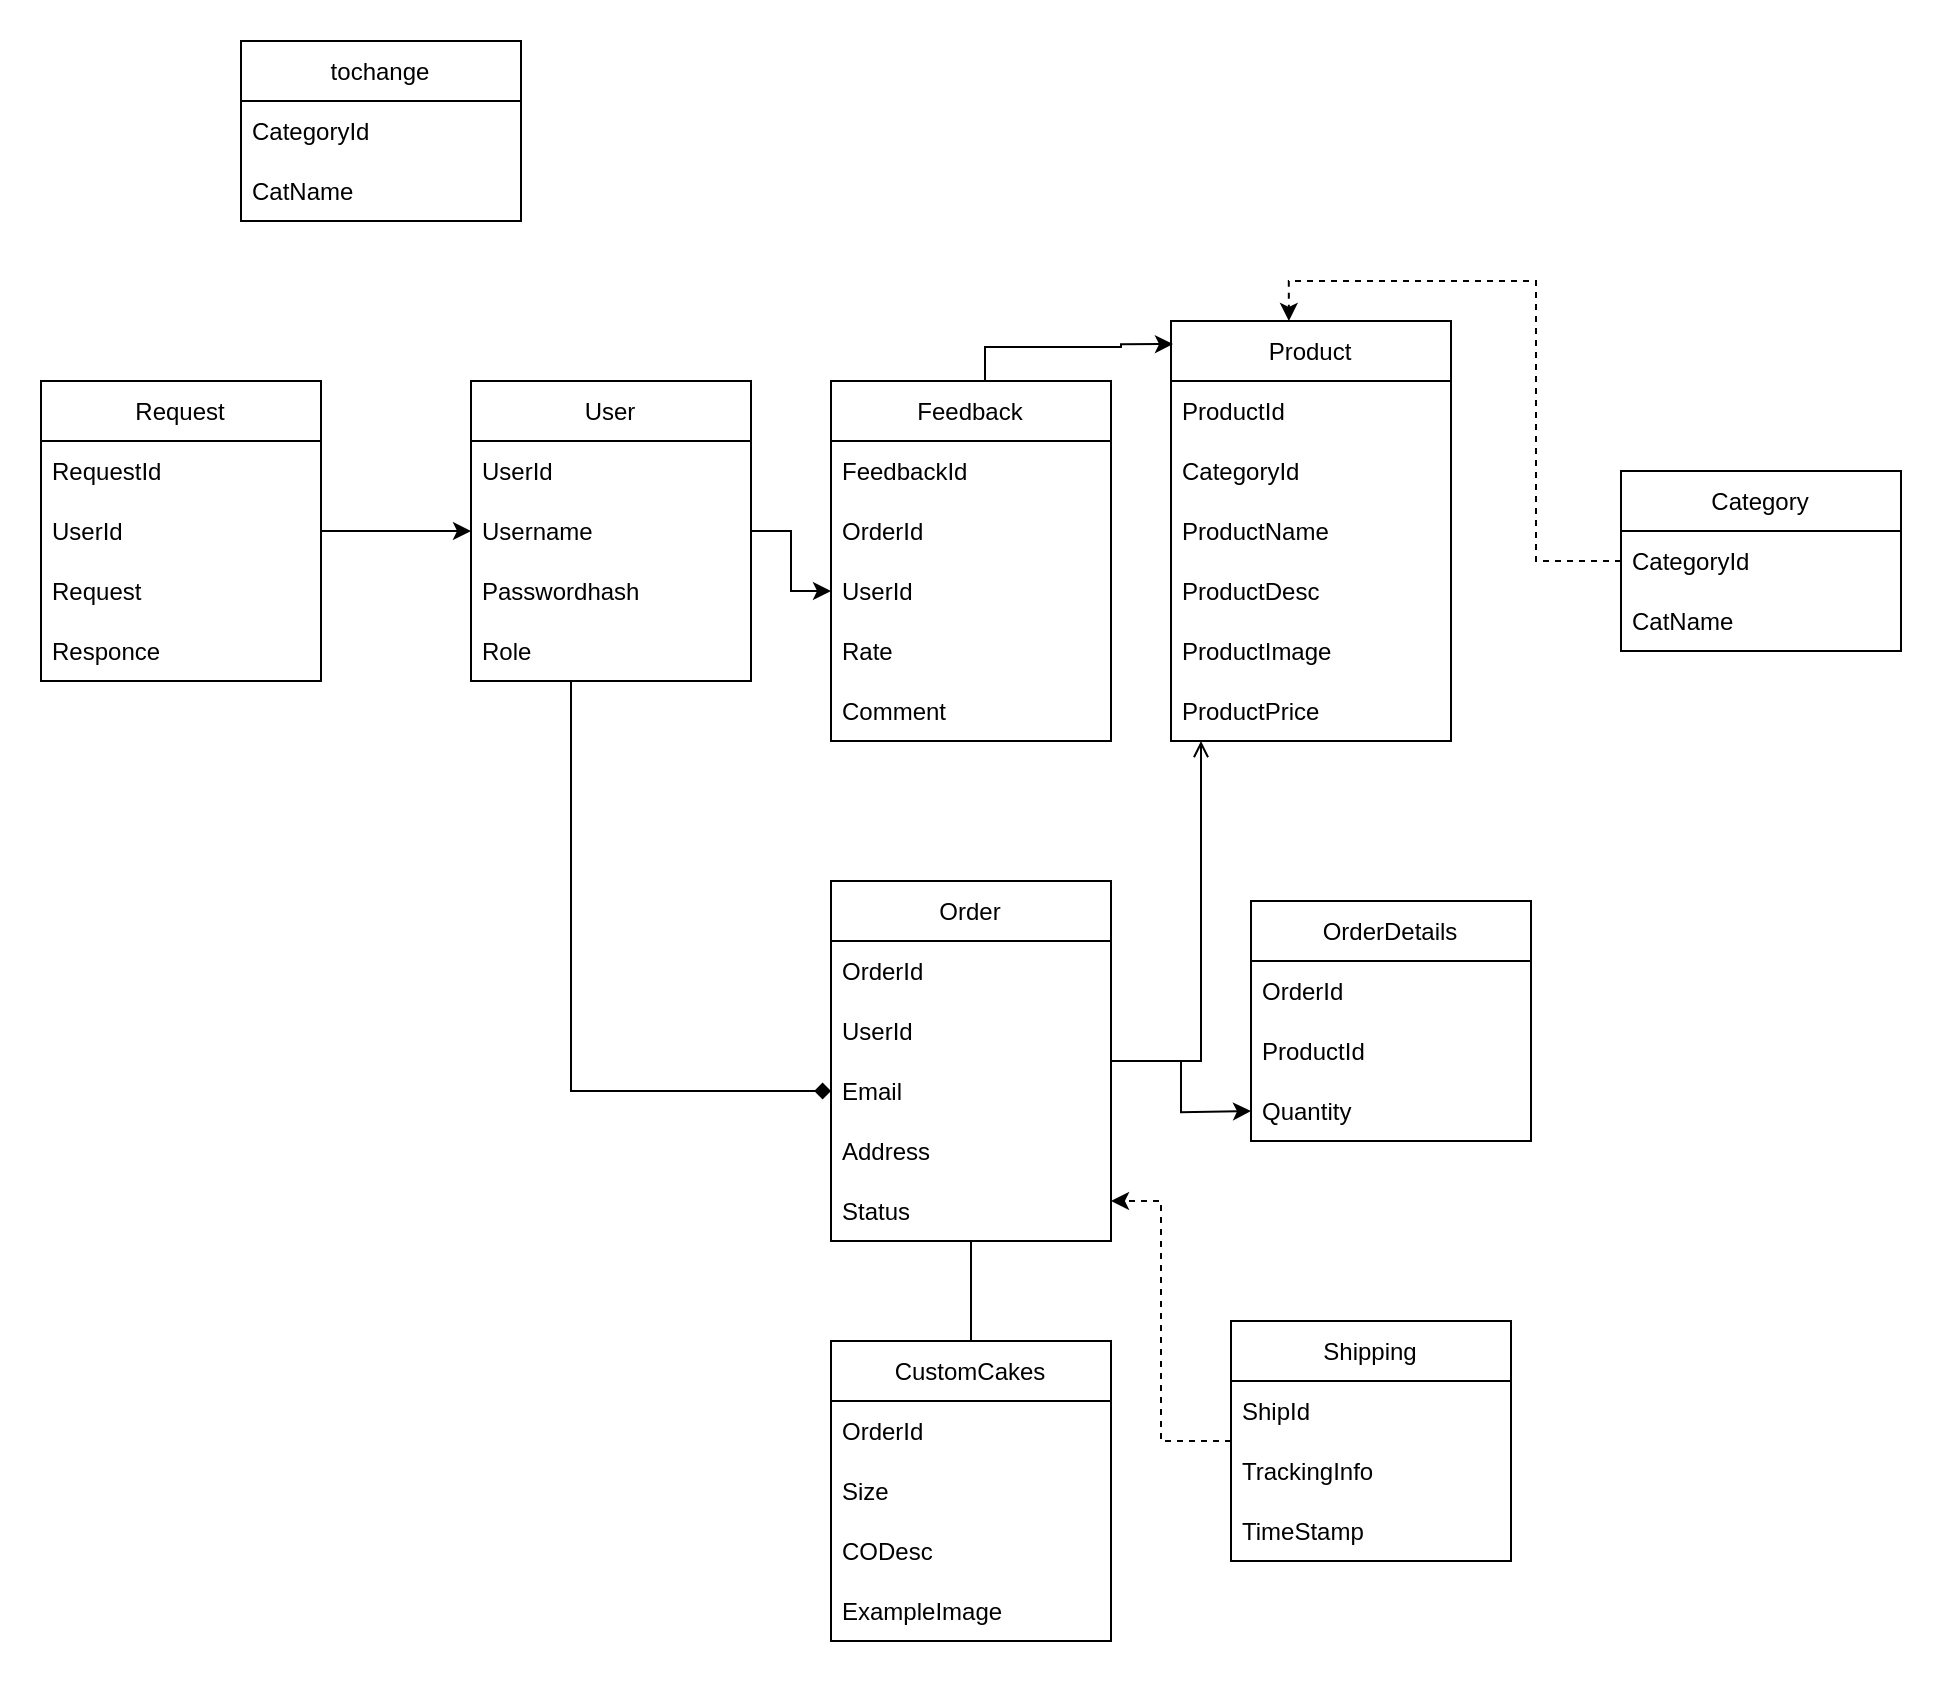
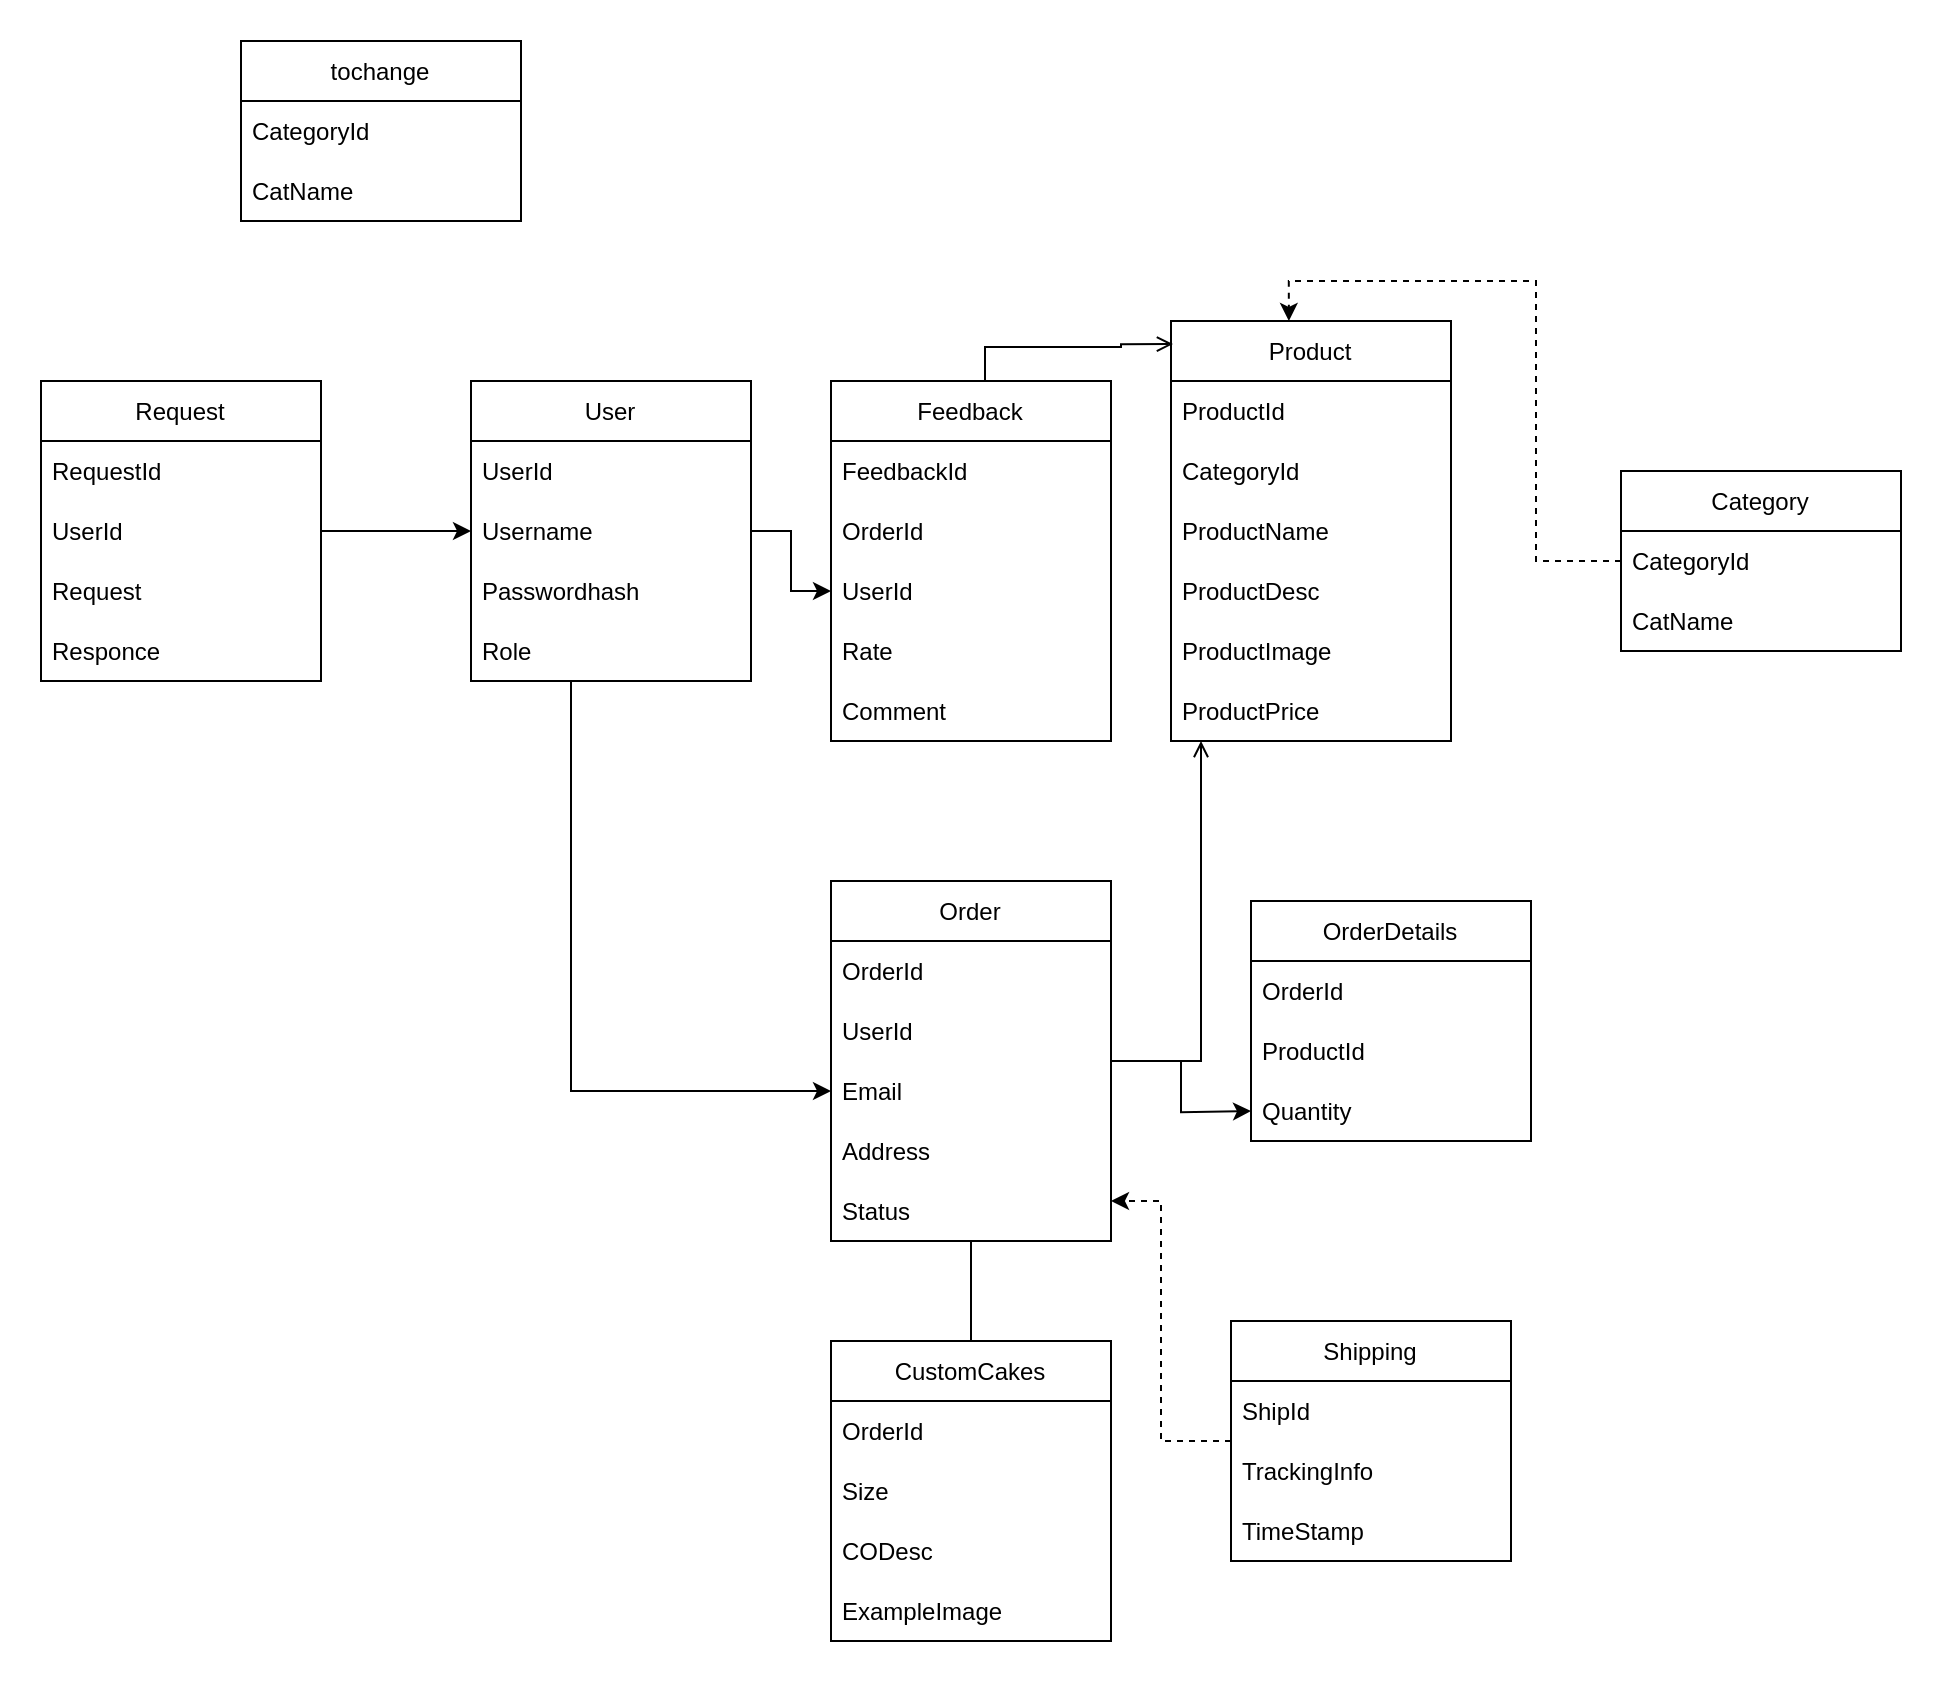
(1158, 344) -> (1161, 344)
(814, 1091) -> (815, 1091)
